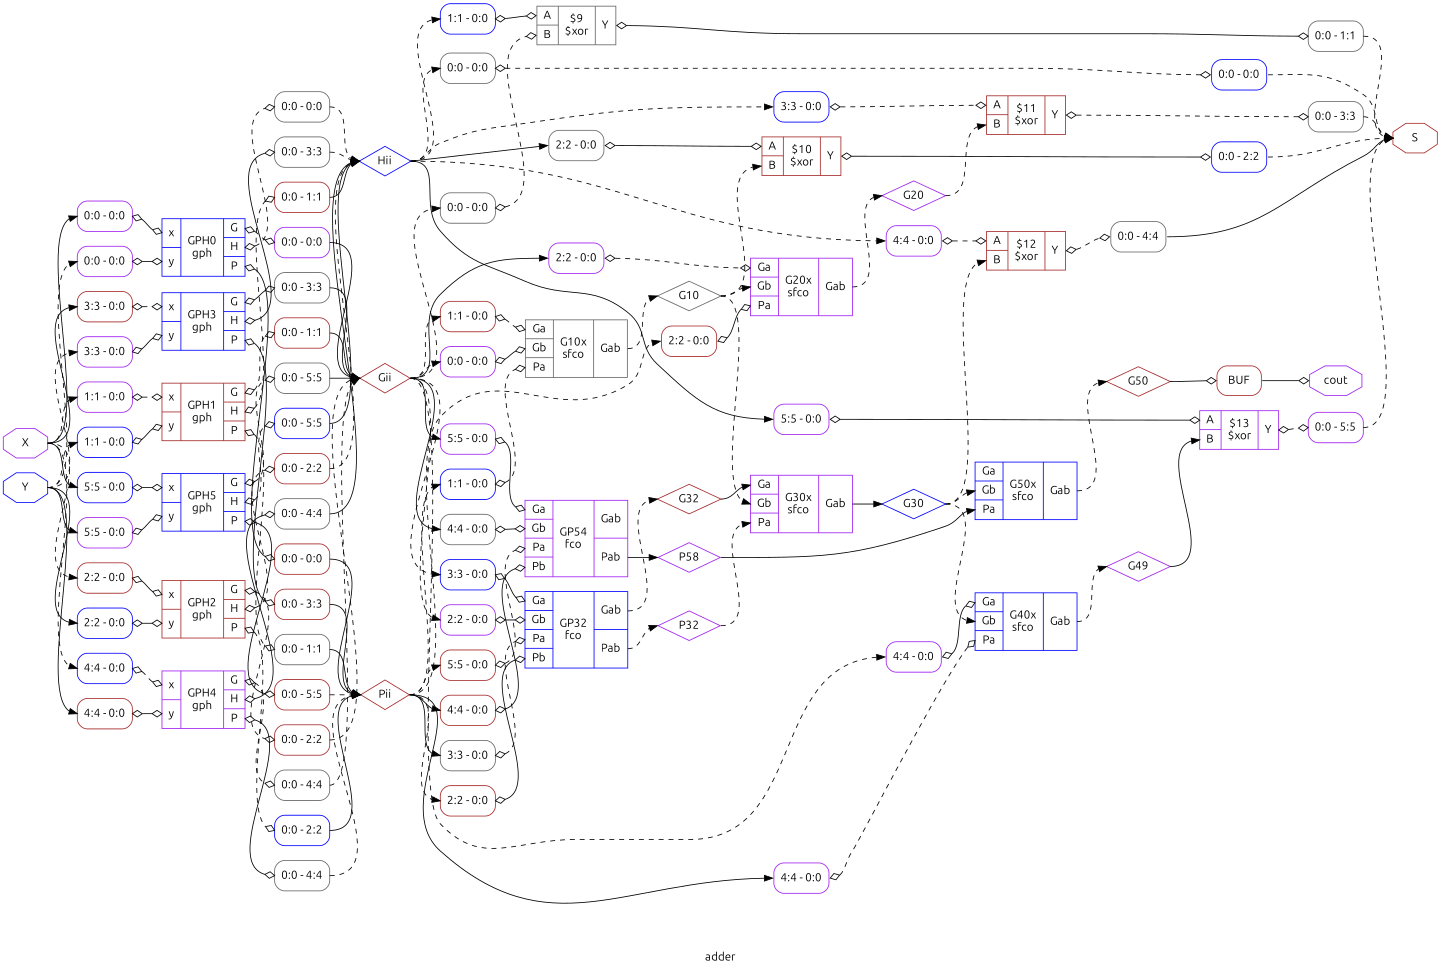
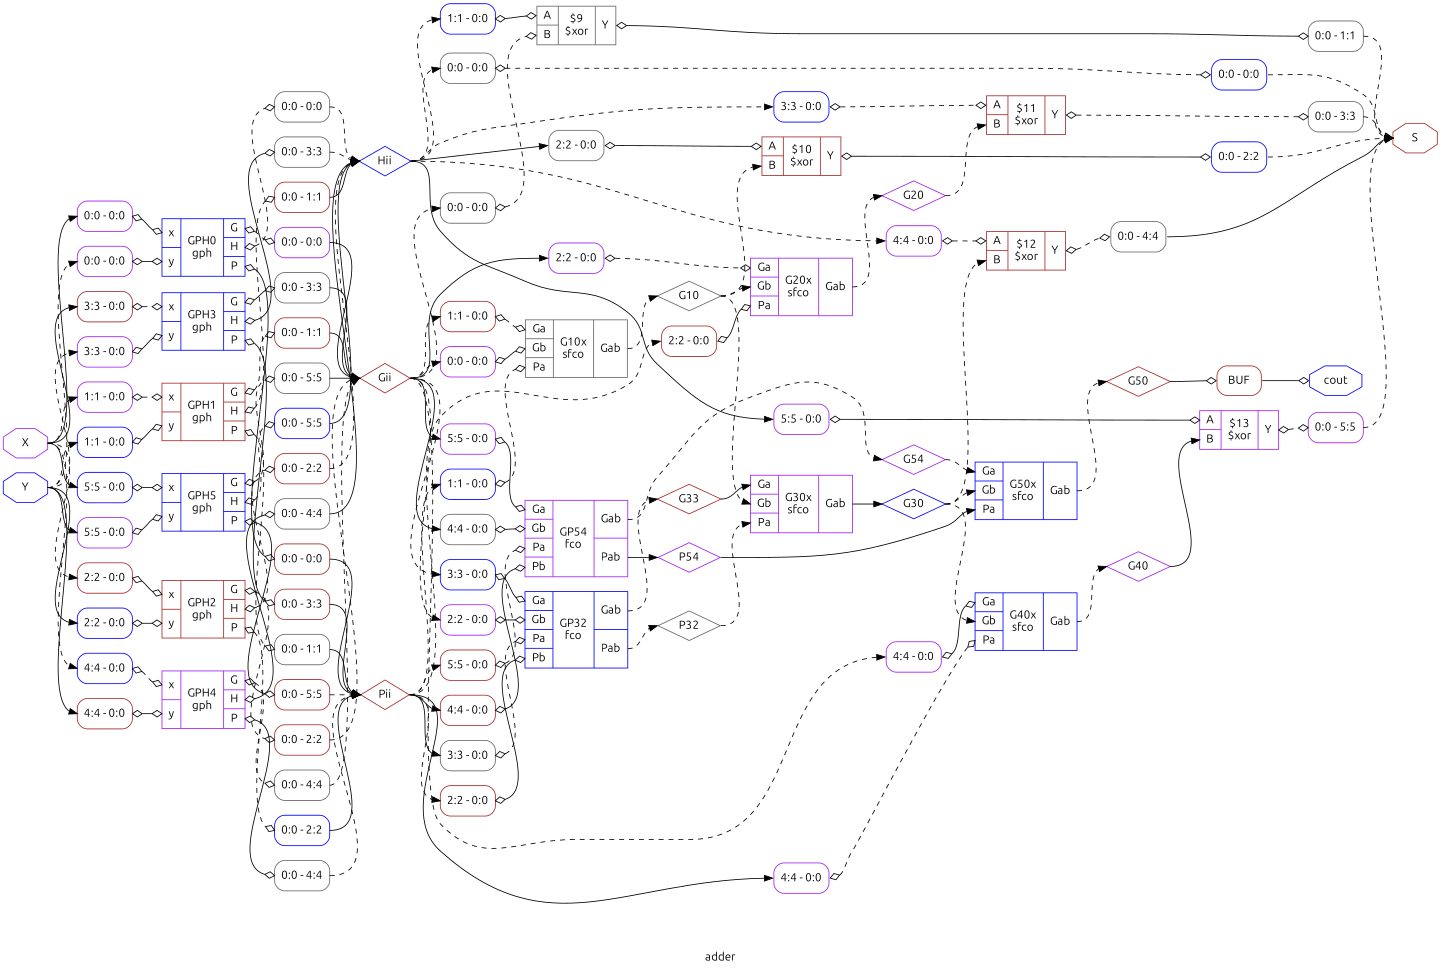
(1336, 381) -> (1336, 381)
none -> (914, 460)
(689, 499) -> (689, 499)
(689, 557) -> (689, 557)
(1138, 566) -> (1138, 566)
(689, 626) -> (689, 626)
